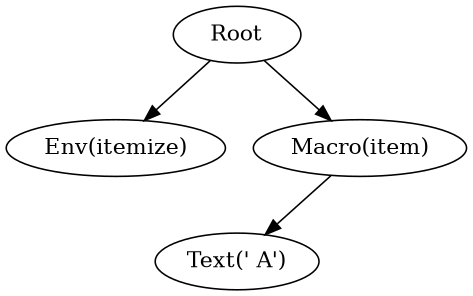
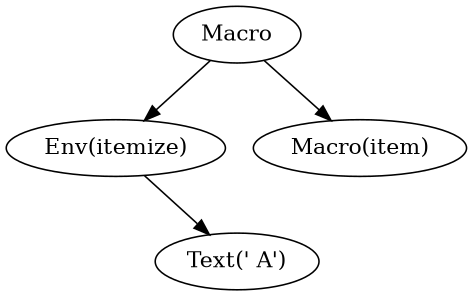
(237, 35) -> (237, 35)
(304, 200) -> (171, 200)
